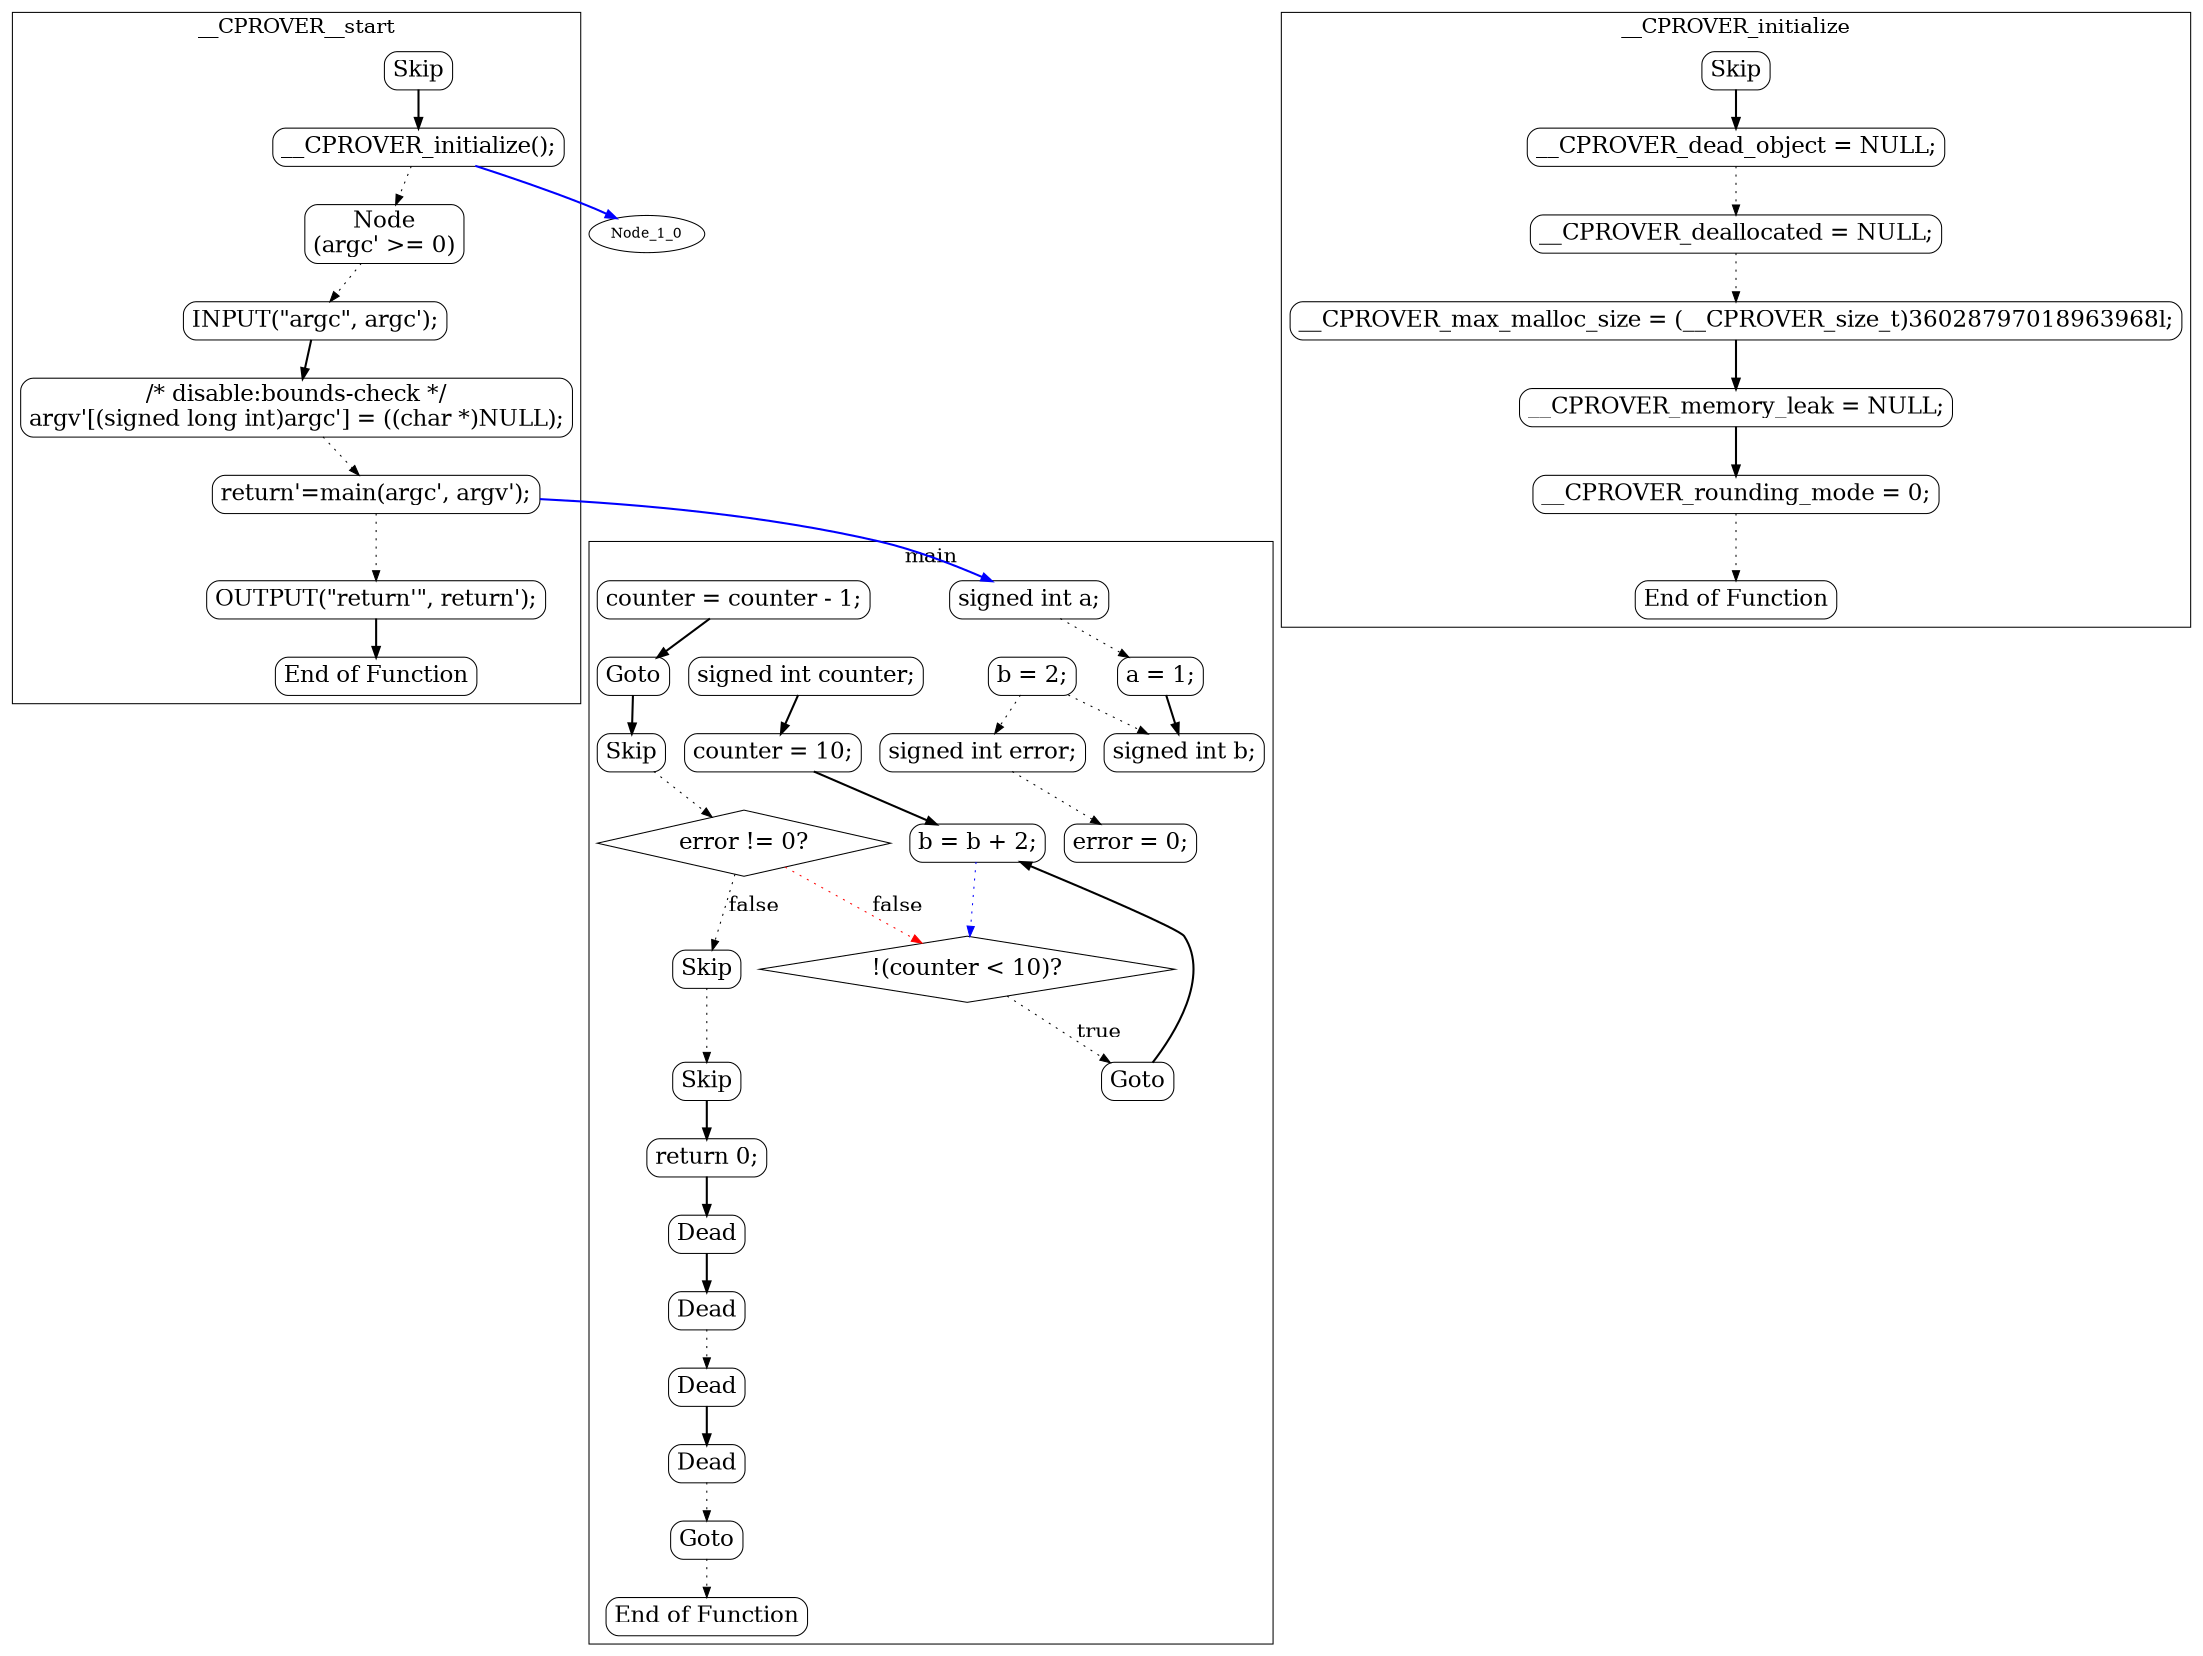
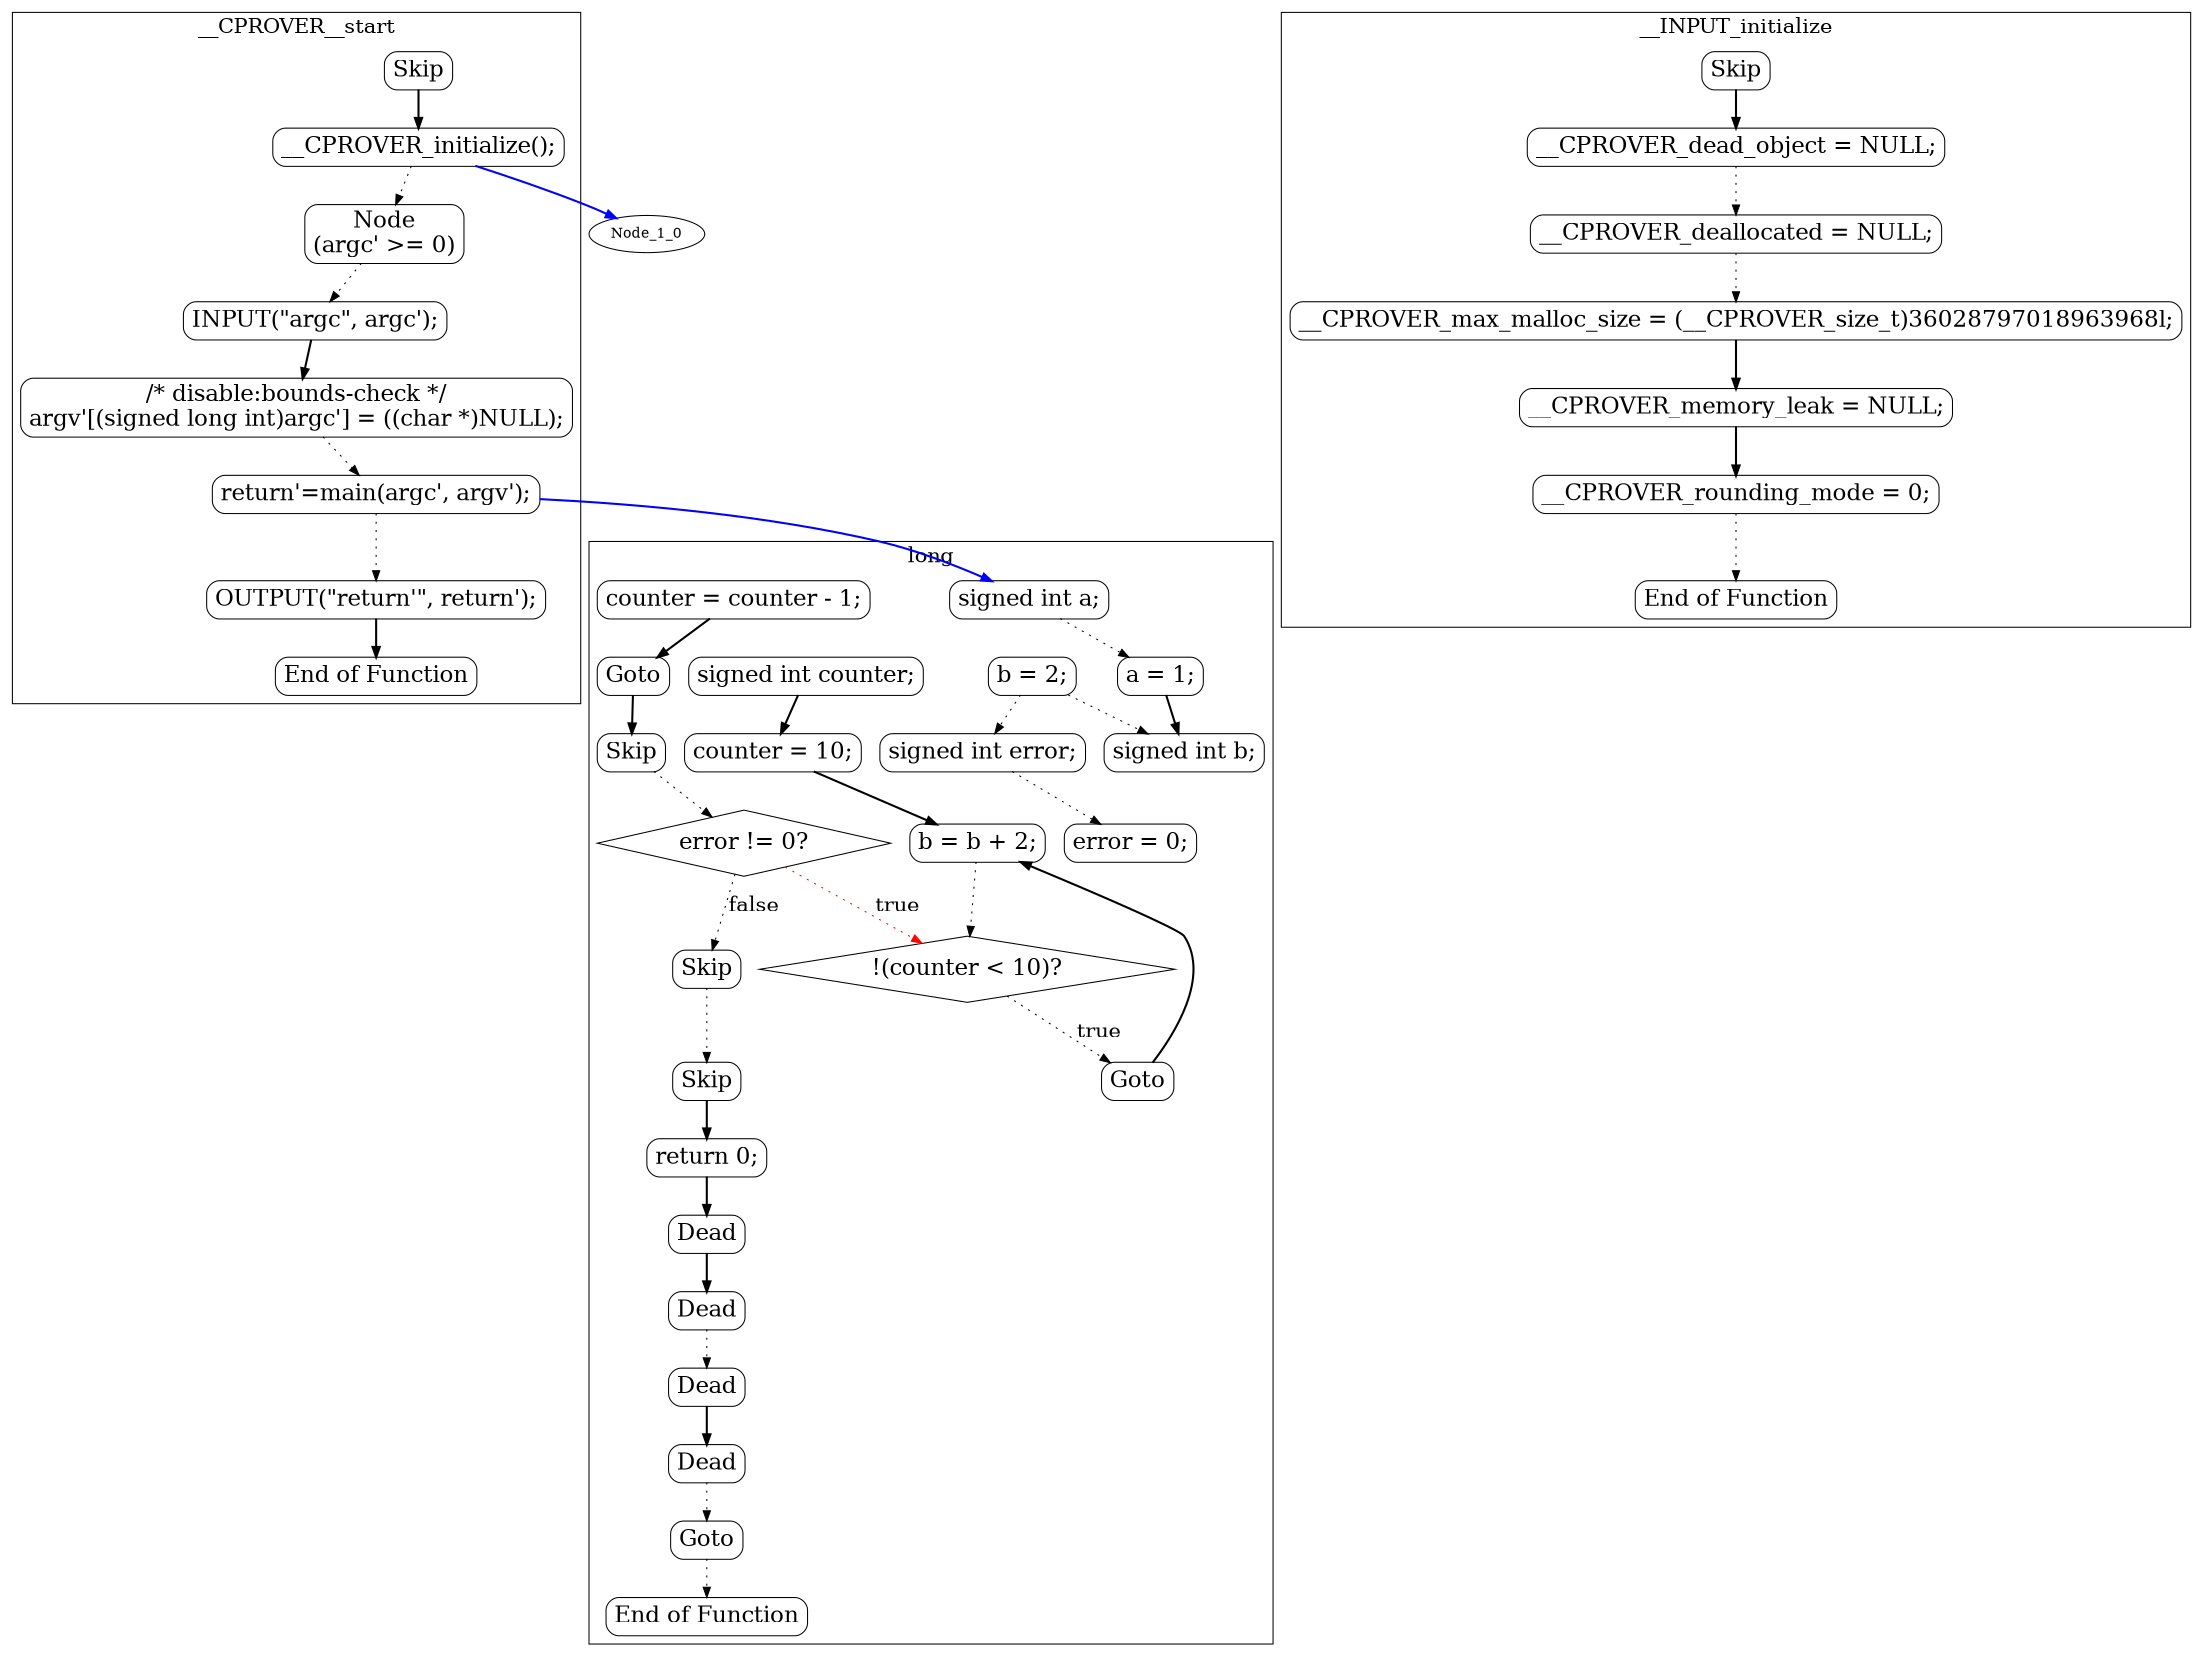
(1736, 28) -> (1736, 28)
(931, 557) -> (931, 557)
(973, 894) -> (973, 894)
(897, 906) -> (897, 906)
